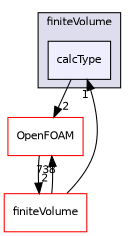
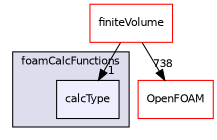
(79, 23) -> (71, 62)
(64, 94) -> none
(38, 169) -> none
